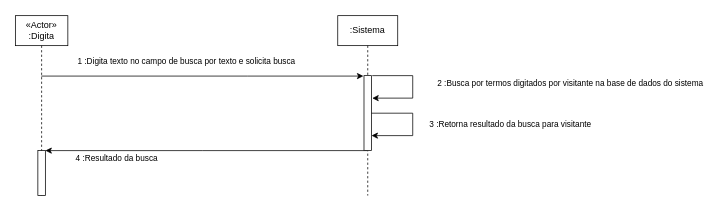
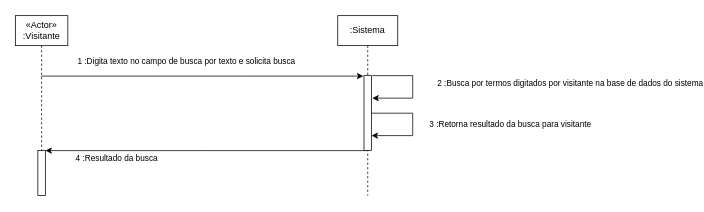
(42, 30) -> (42, 30)
